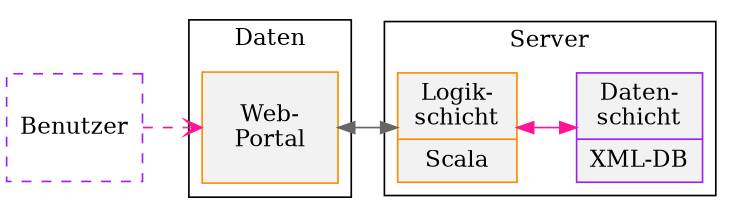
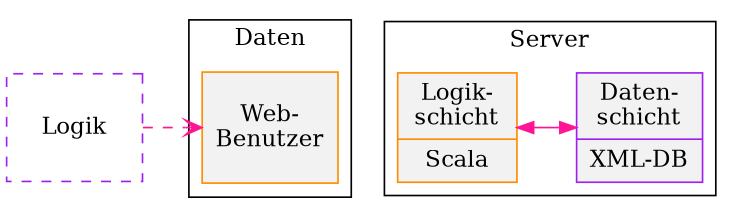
(75, 128) -> (75, 128)
(368, 128) -> none
(270, 139) -> (270, 139)
